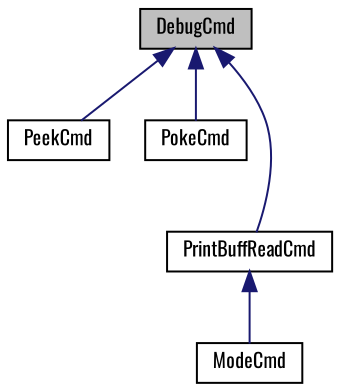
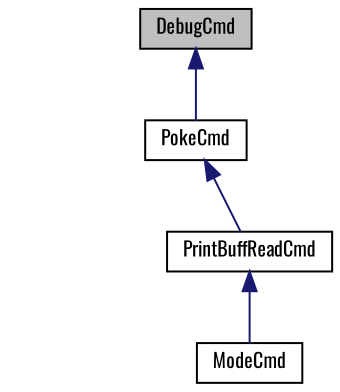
(59, 140) -> none
(270, 143) -> (227, 205)
